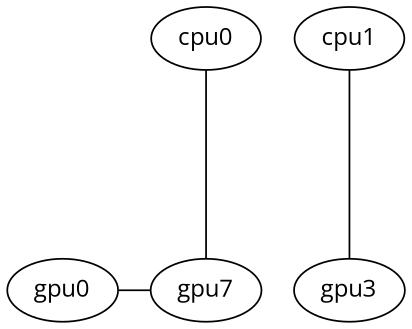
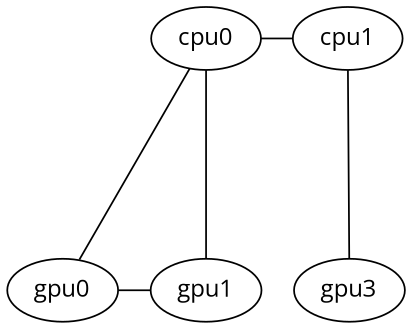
none -> (277, 38)
none -> (134, 164)
(206, 290) -> (206, 290)
